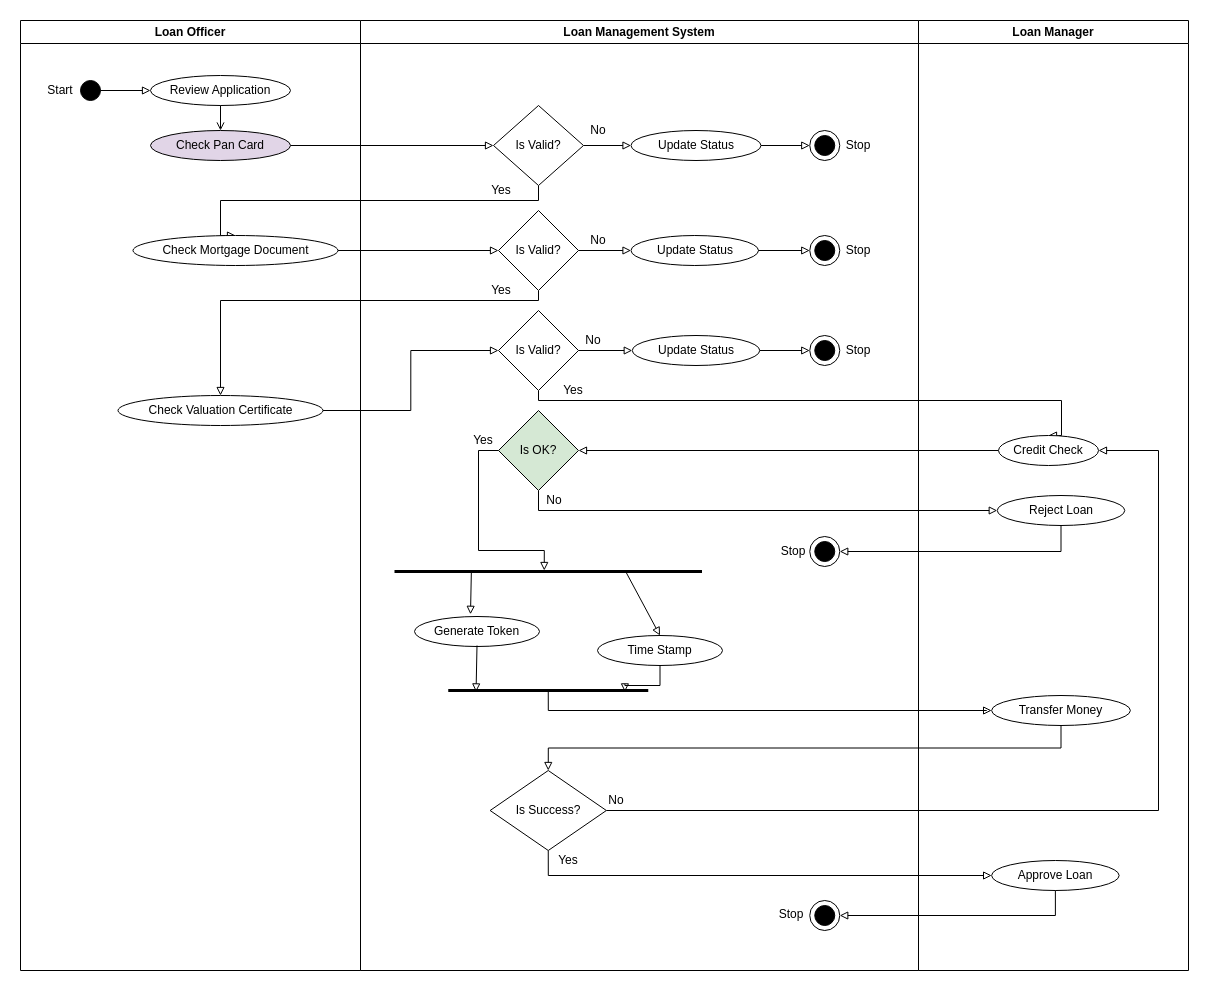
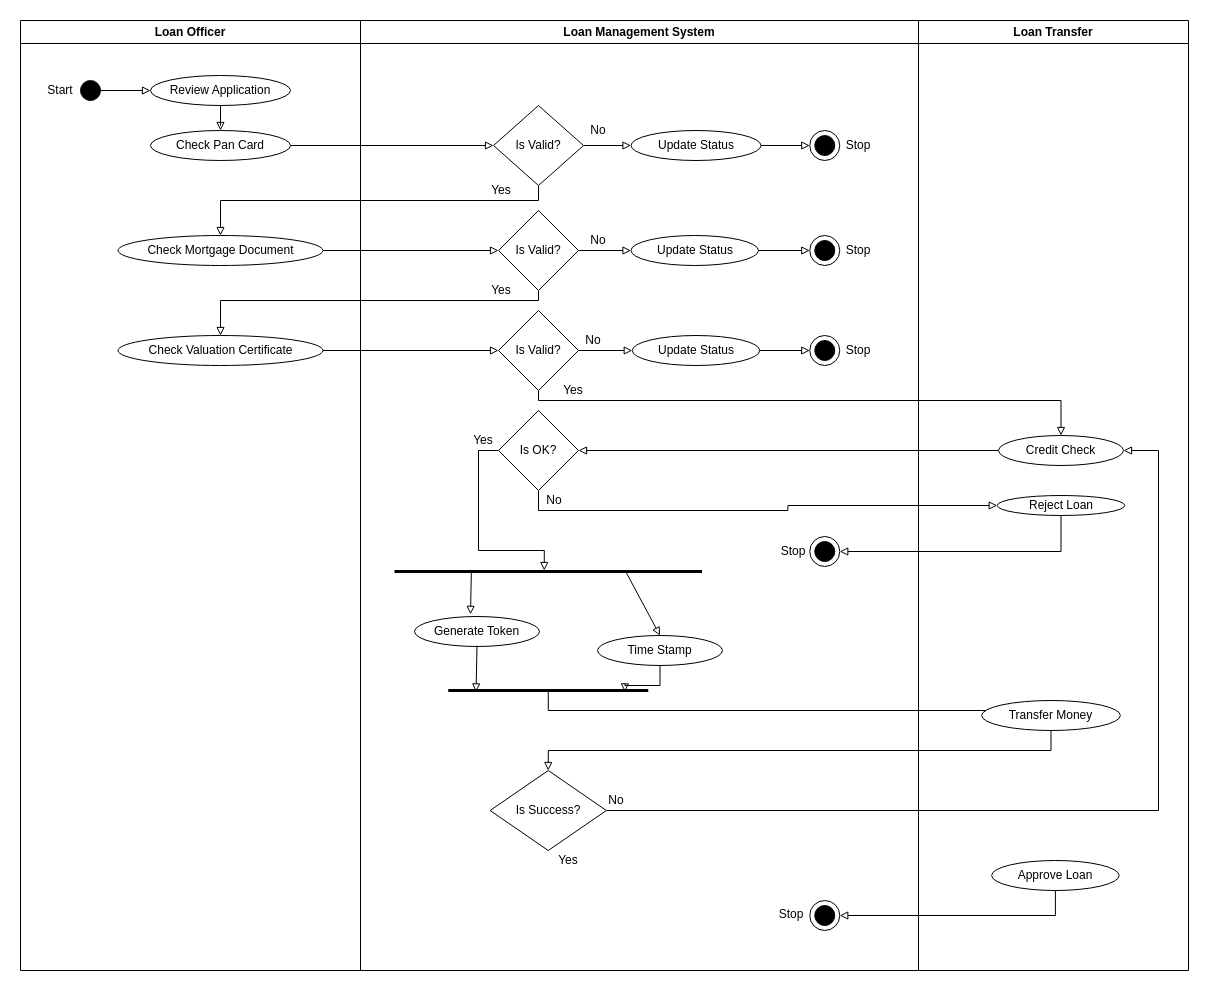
(1054, 33) -> (1054, 33)
(221, 124) -> (221, 121)
(221, 146) -> (221, 146)
(236, 251) -> (221, 251)
(221, 411) -> (221, 351)
(539, 451) -> (539, 451)
(1049, 451) -> (1061, 451)
(1061, 511) -> (1061, 506)
(1061, 711) -> (1051, 716)
(753, 876) -> none
